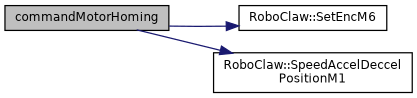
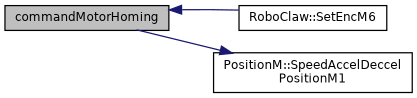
(198, 26) -> (210, 10)
(313, 73) -> (313, 73)
